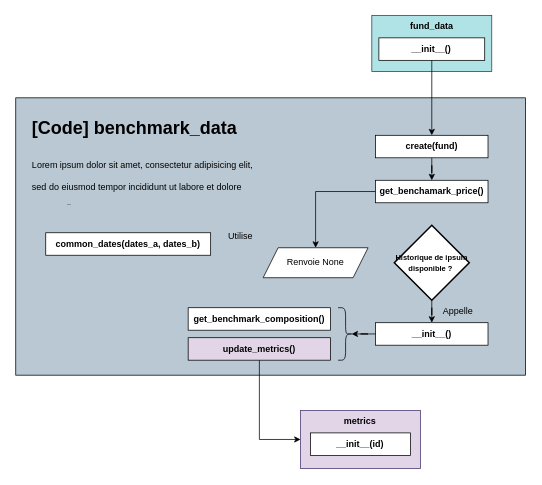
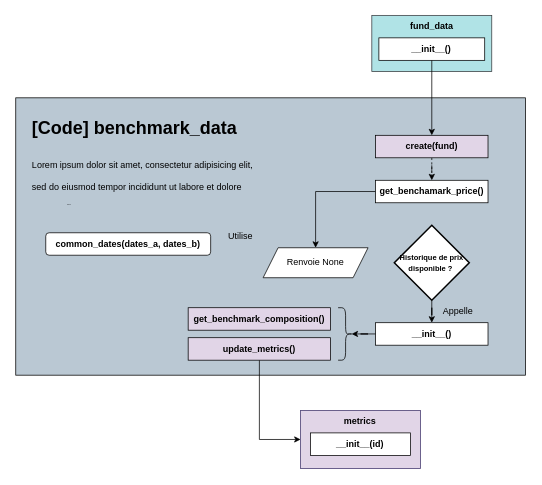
(432, 147) -> (432, 147)
(432, 173) -> (432, 173)
(128, 244) -> (128, 244)
(432, 263) -> (432, 263)
(259, 319) -> (259, 319)
